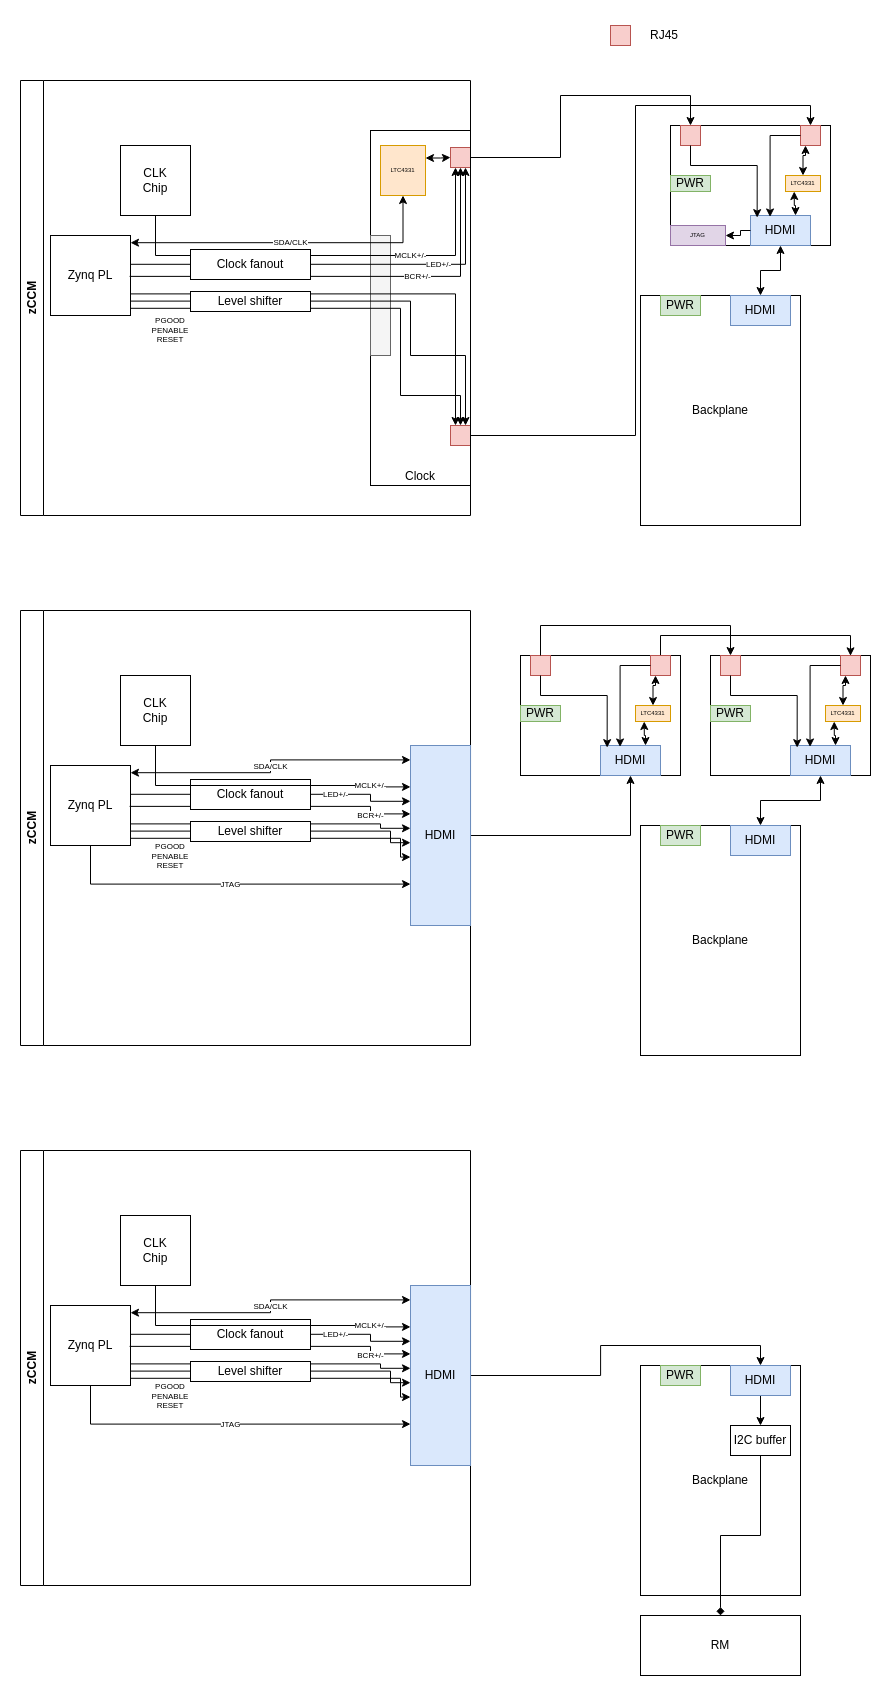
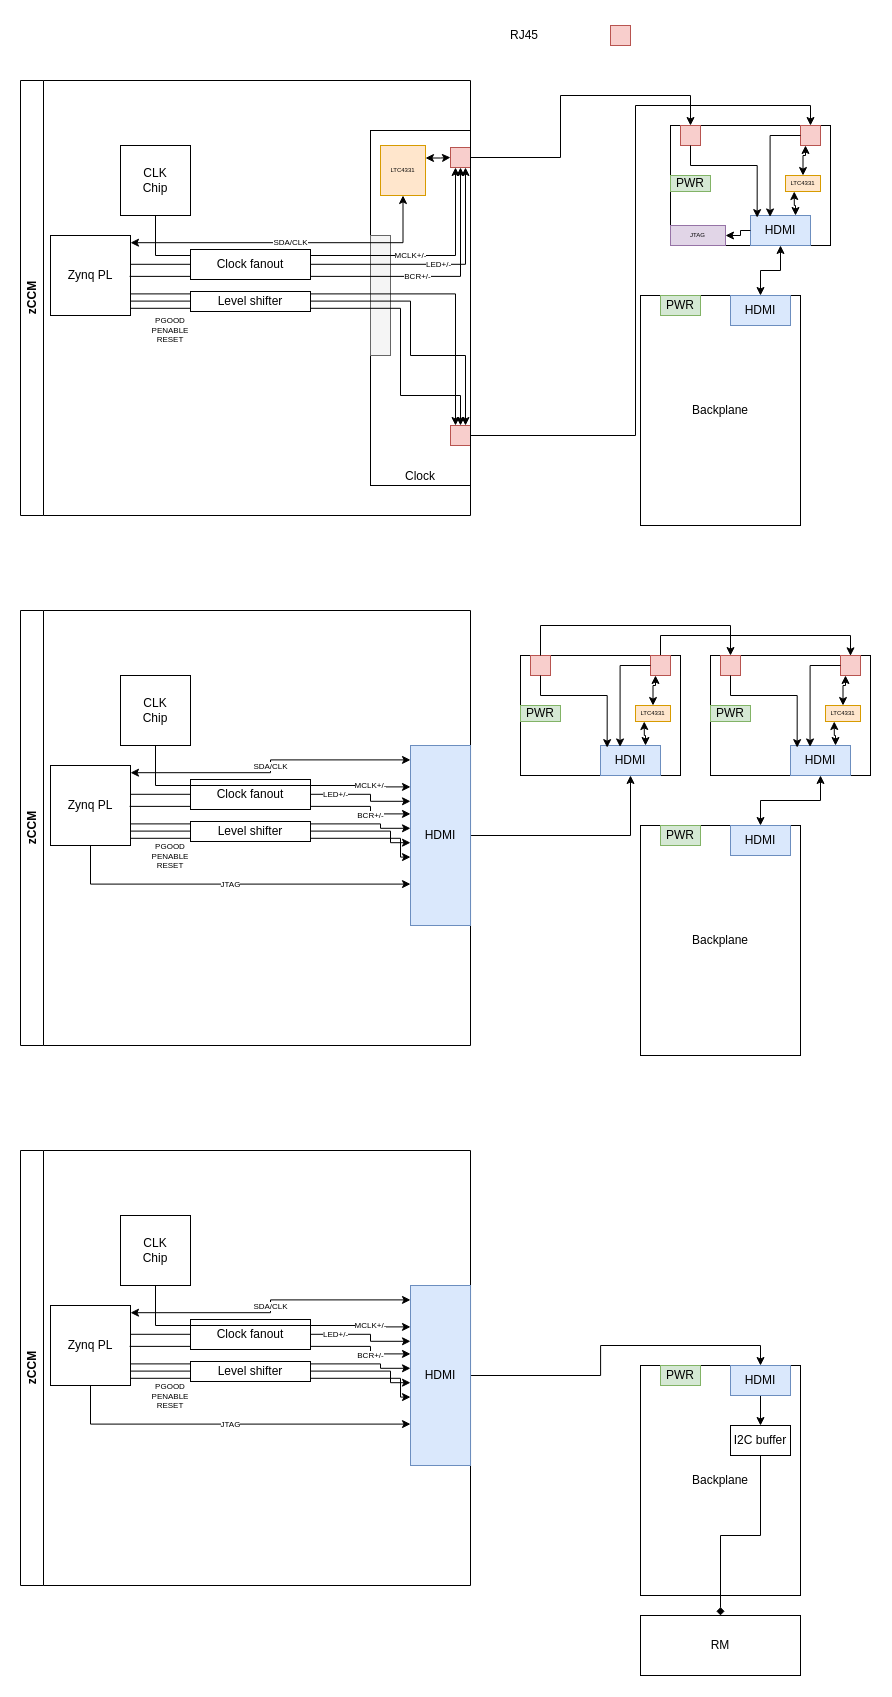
(665, 36) -> (525, 36)
